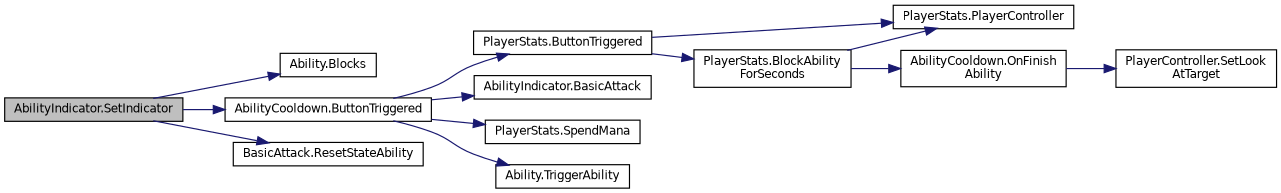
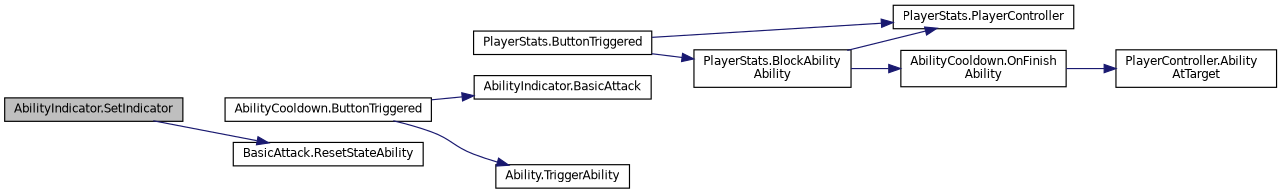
(328, 65) -> none
(772, 69) -> (772, 69)
(1196, 69) -> (1196, 69)
(446, 80) -> none
(198, 110) -> none
(563, 132) -> none
